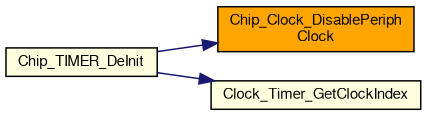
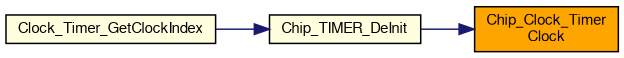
(316, 29) -> (546, 29)
(179, 76) -> (235, 29)
